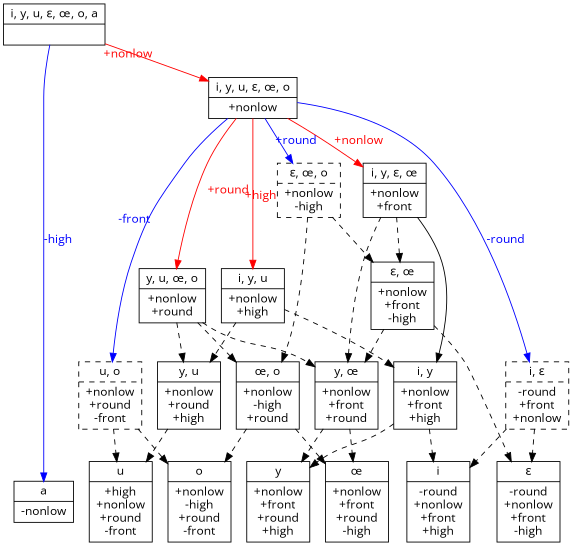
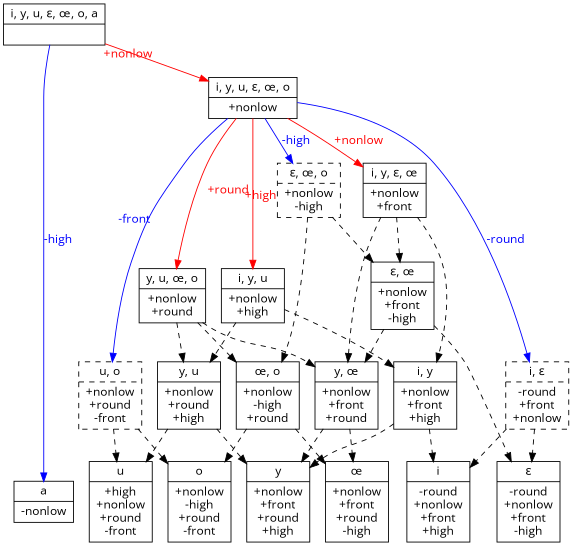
(296, 141) -> (296, 141)
(446, 282) -> (446, 282)
none -> (229, 443)
